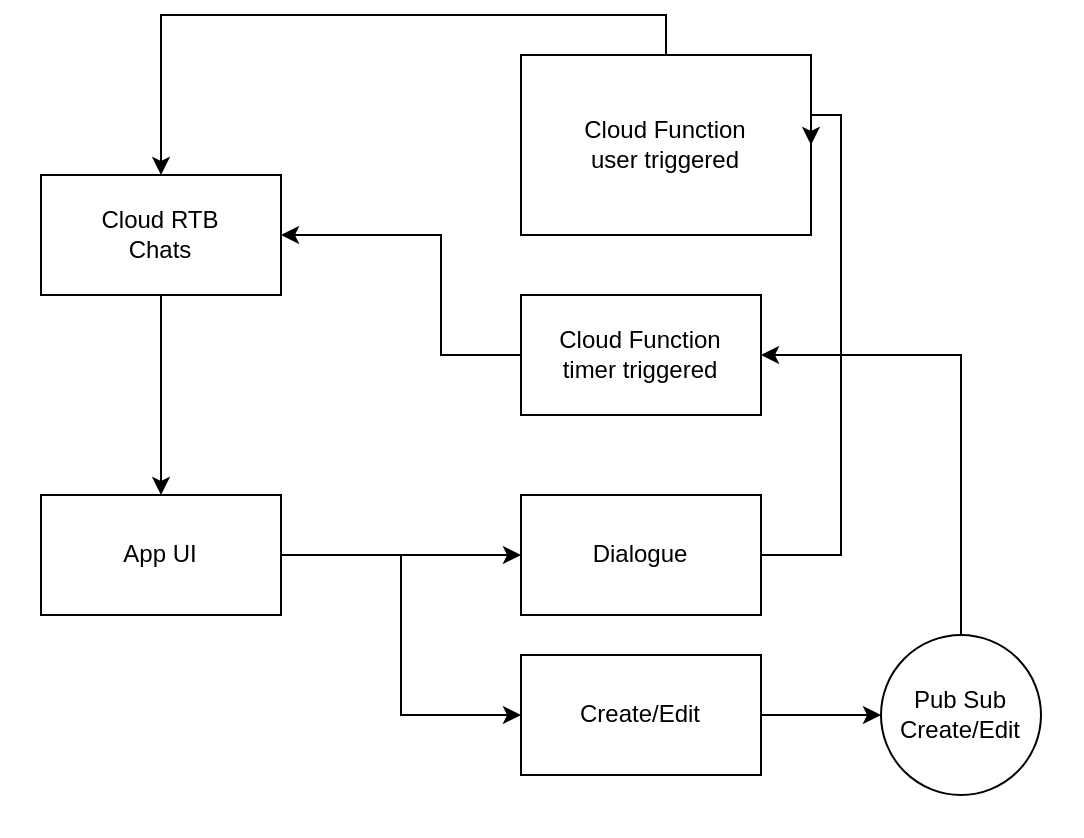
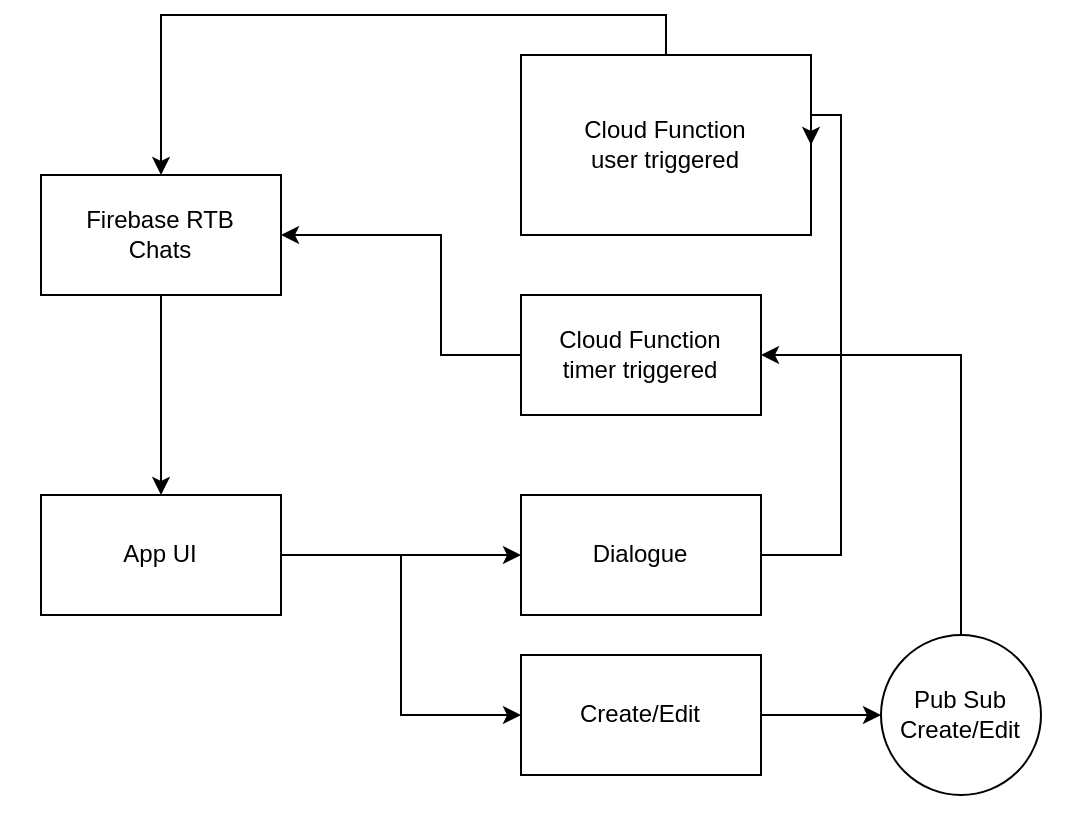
(161, 235) -> (161, 235)
